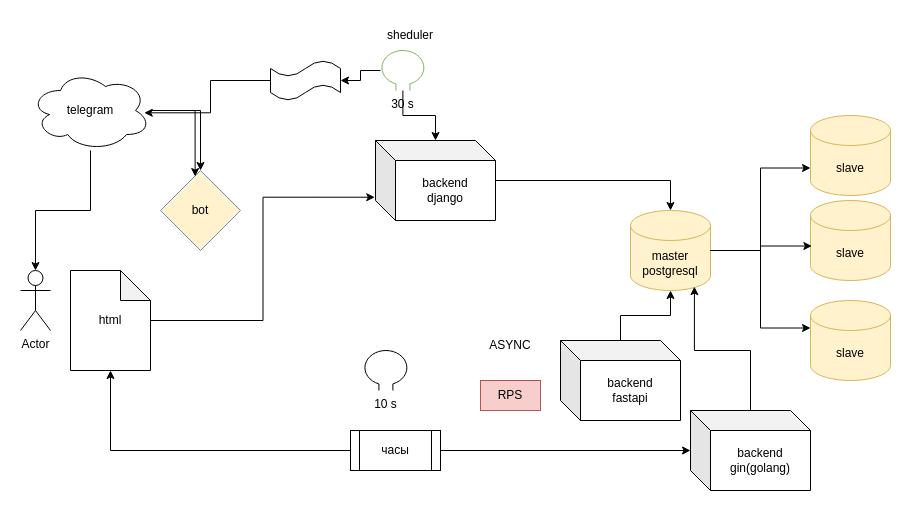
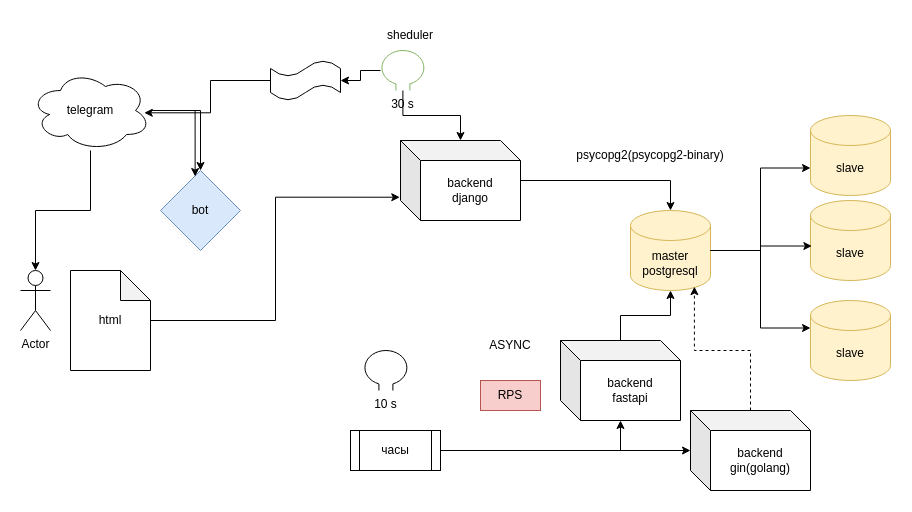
none -> (651, 156)
(436, 181) -> (461, 181)
(201, 211) -> (201, 211)
(723, 351) -> (723, 351)
(195, 451) -> (621, 438)
